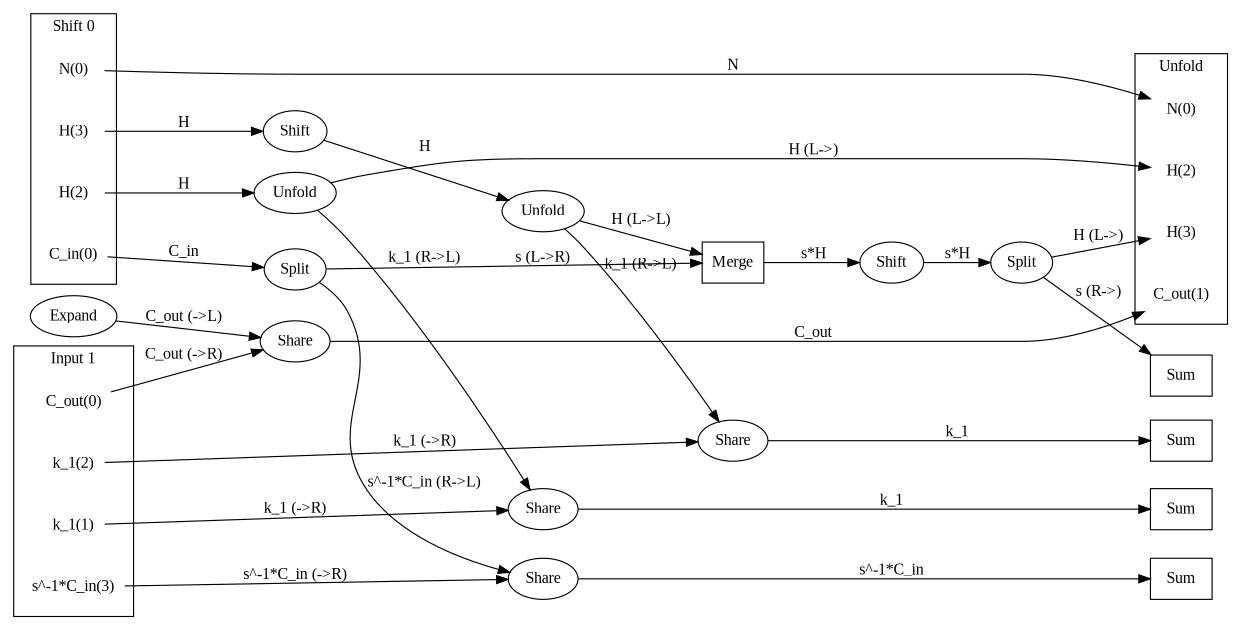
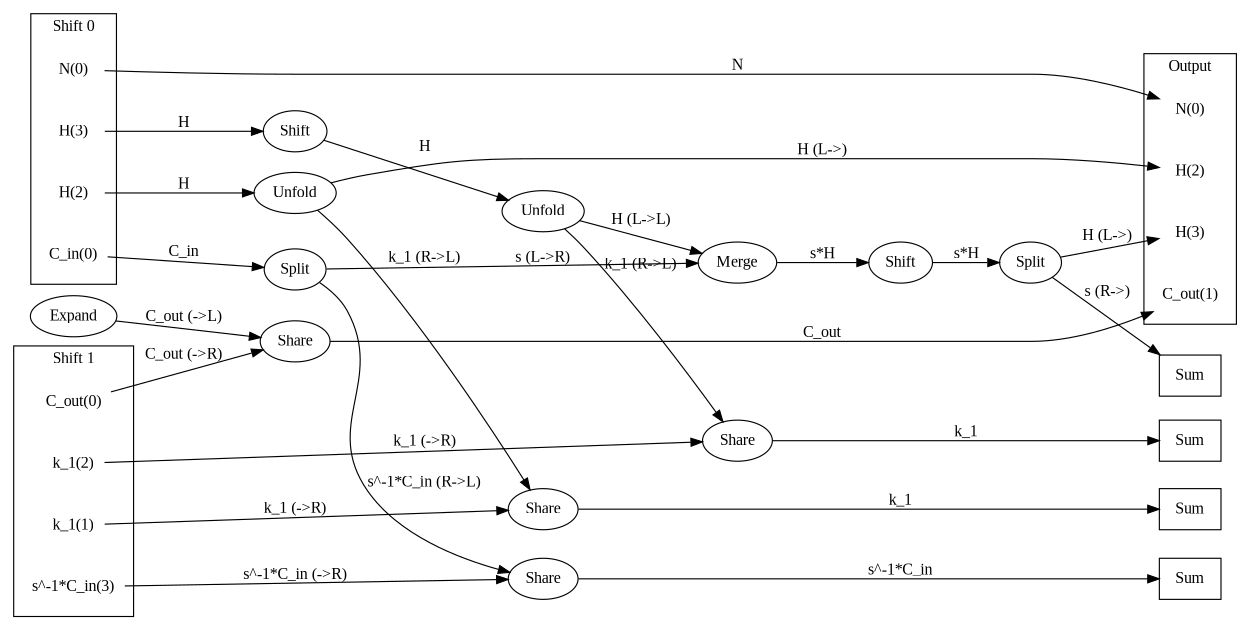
(1181, 67) -> (1190, 67)
(733, 263) -> (737, 263)
(74, 359) -> (74, 359)
